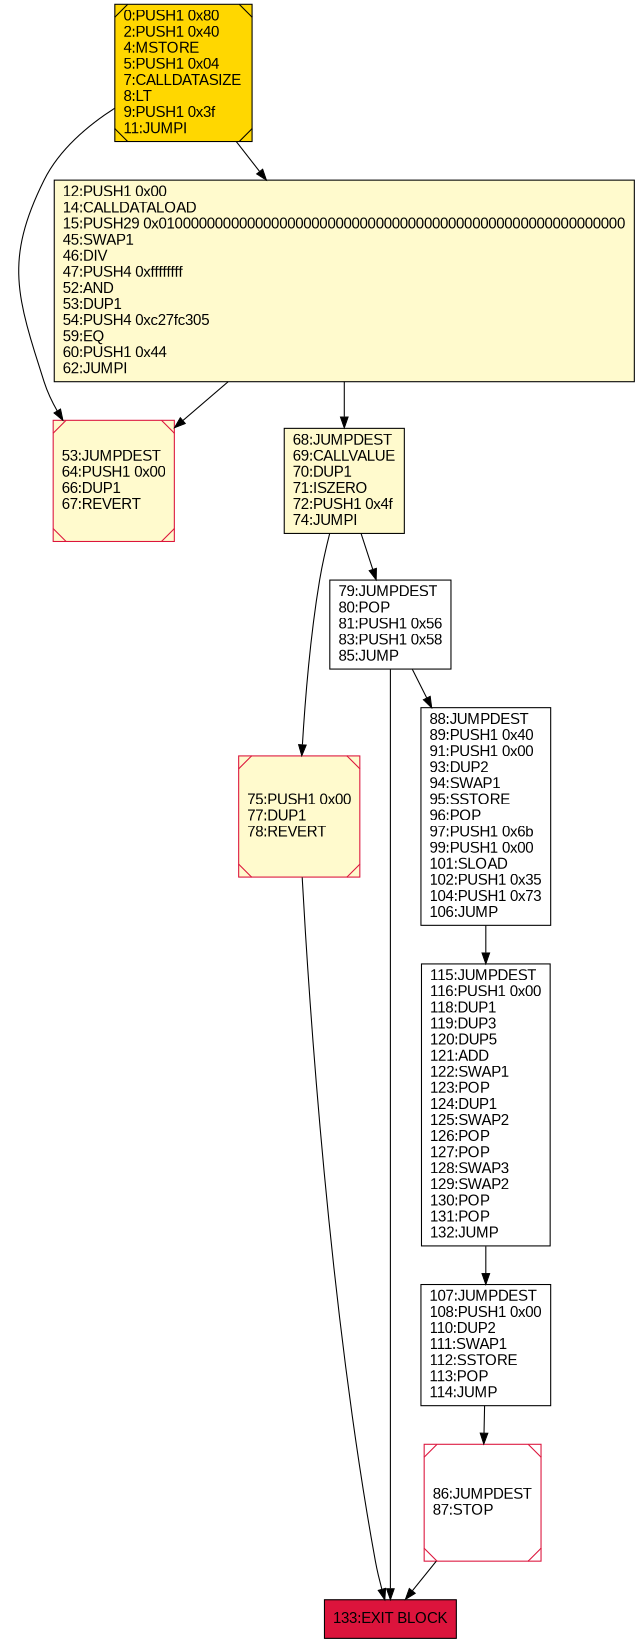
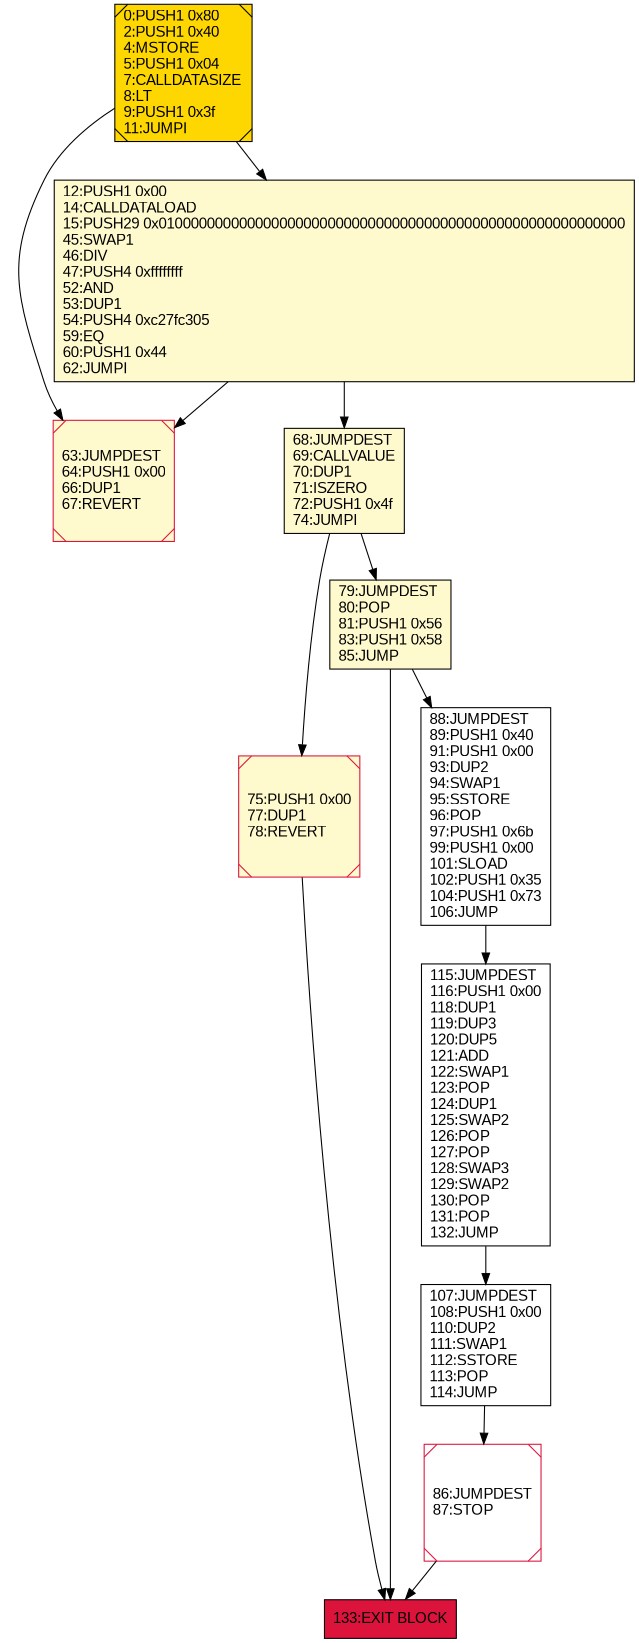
(114, 481) -> (114, 481)
(390, 625) -> (390, 625)
